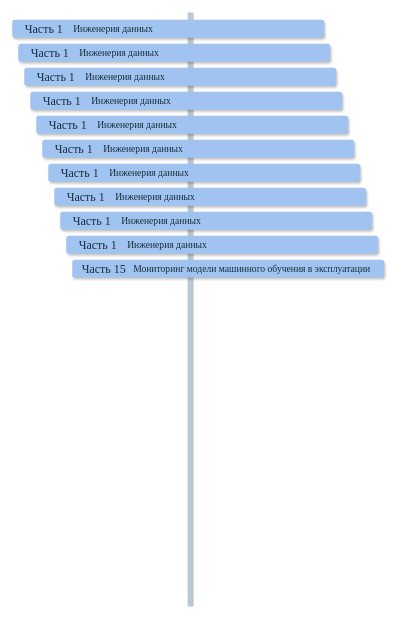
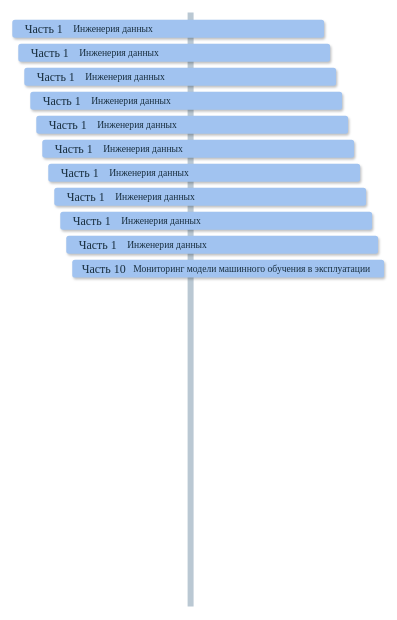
(104, 269) -> (104, 269)
